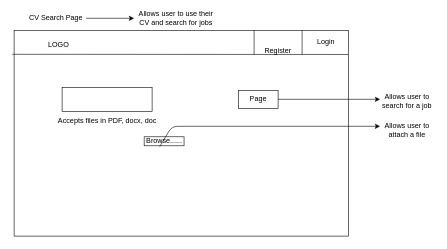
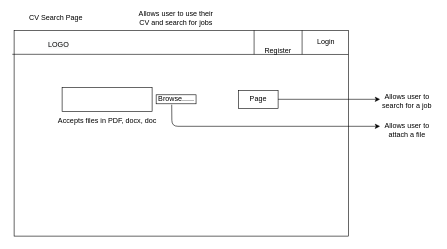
(128, 18) -> none
(164, 141) -> (176, 99)
